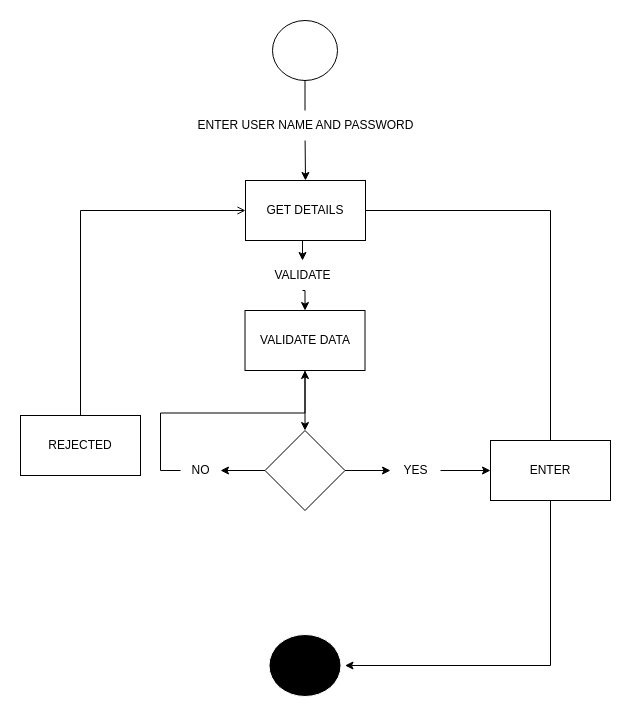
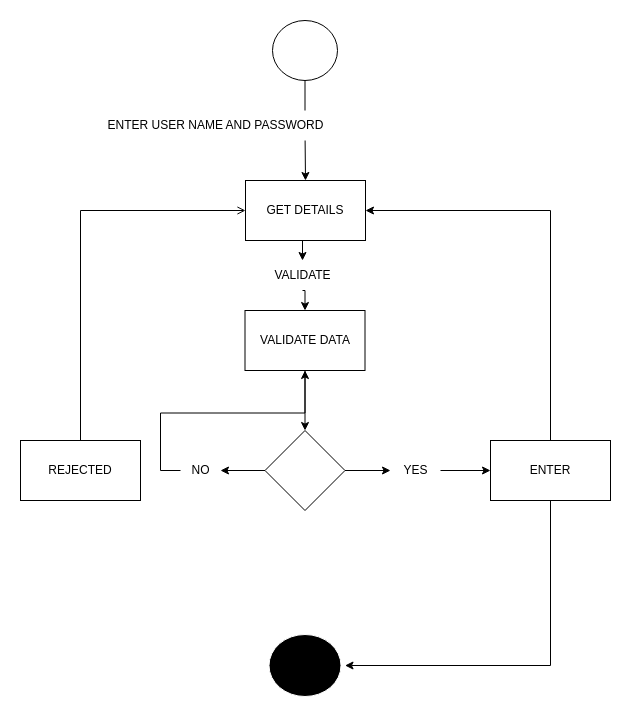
(306, 126) -> (216, 126)
(371, 211) -> (373, 211)
(81, 446) -> (81, 471)
